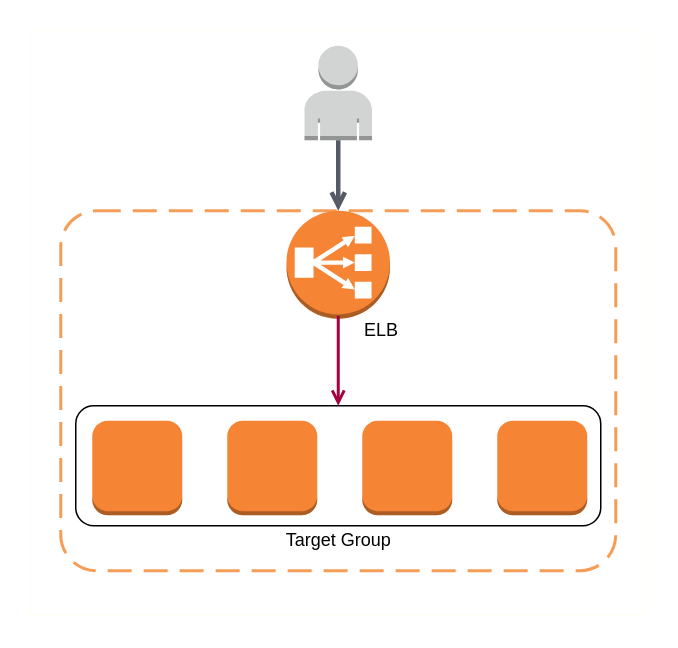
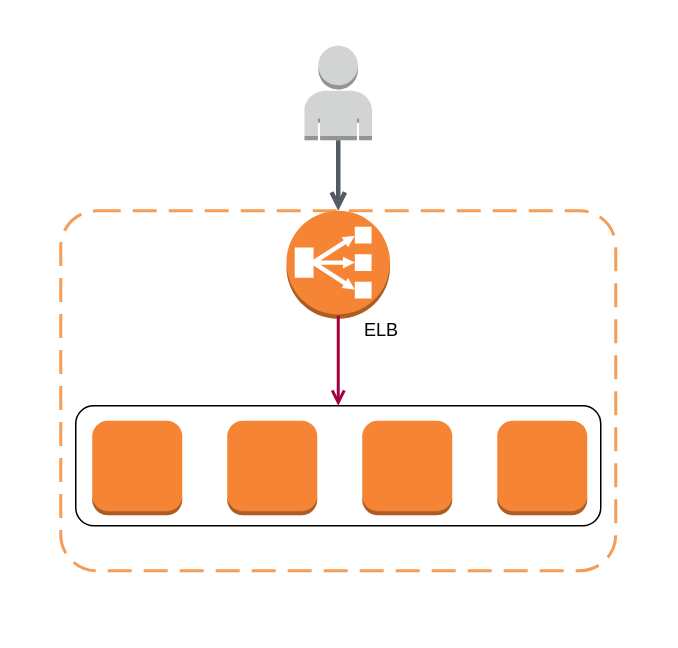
(338, 541) -> none
